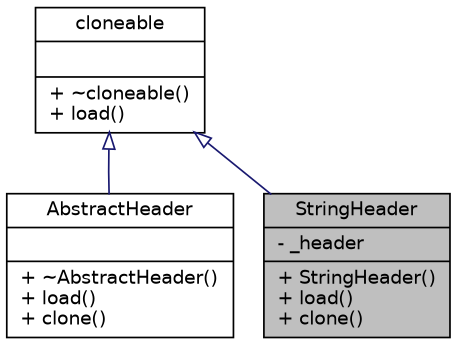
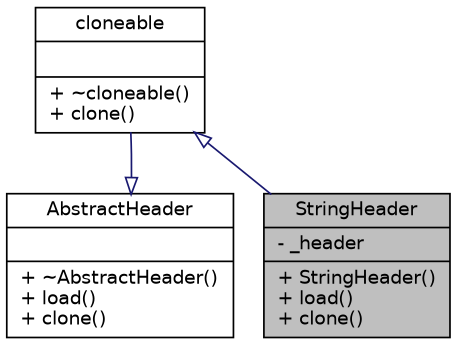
(88, 114) -> (93, 114)
(109, 172) -> (131, 155)
